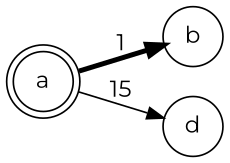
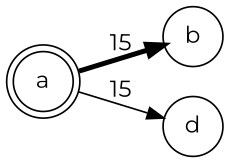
(121, 44) -> (121, 44)
